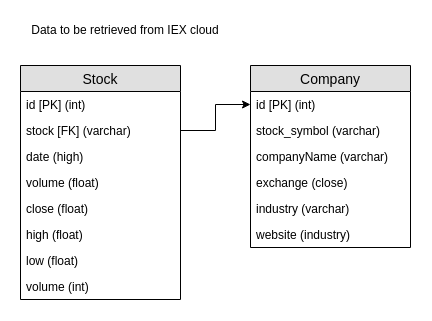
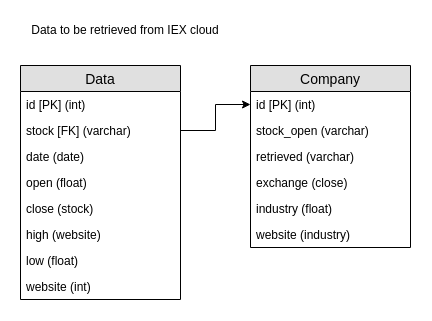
(100, 79) -> (100, 79)
(327, 131) -> (322, 131)
(60, 157) -> (61, 157)
(325, 157) -> (317, 157)
(68, 183) -> (63, 183)
(65, 209) -> (67, 209)
(313, 209) -> (305, 209)
(62, 235) -> (68, 235)
(62, 287) -> (65, 287)
